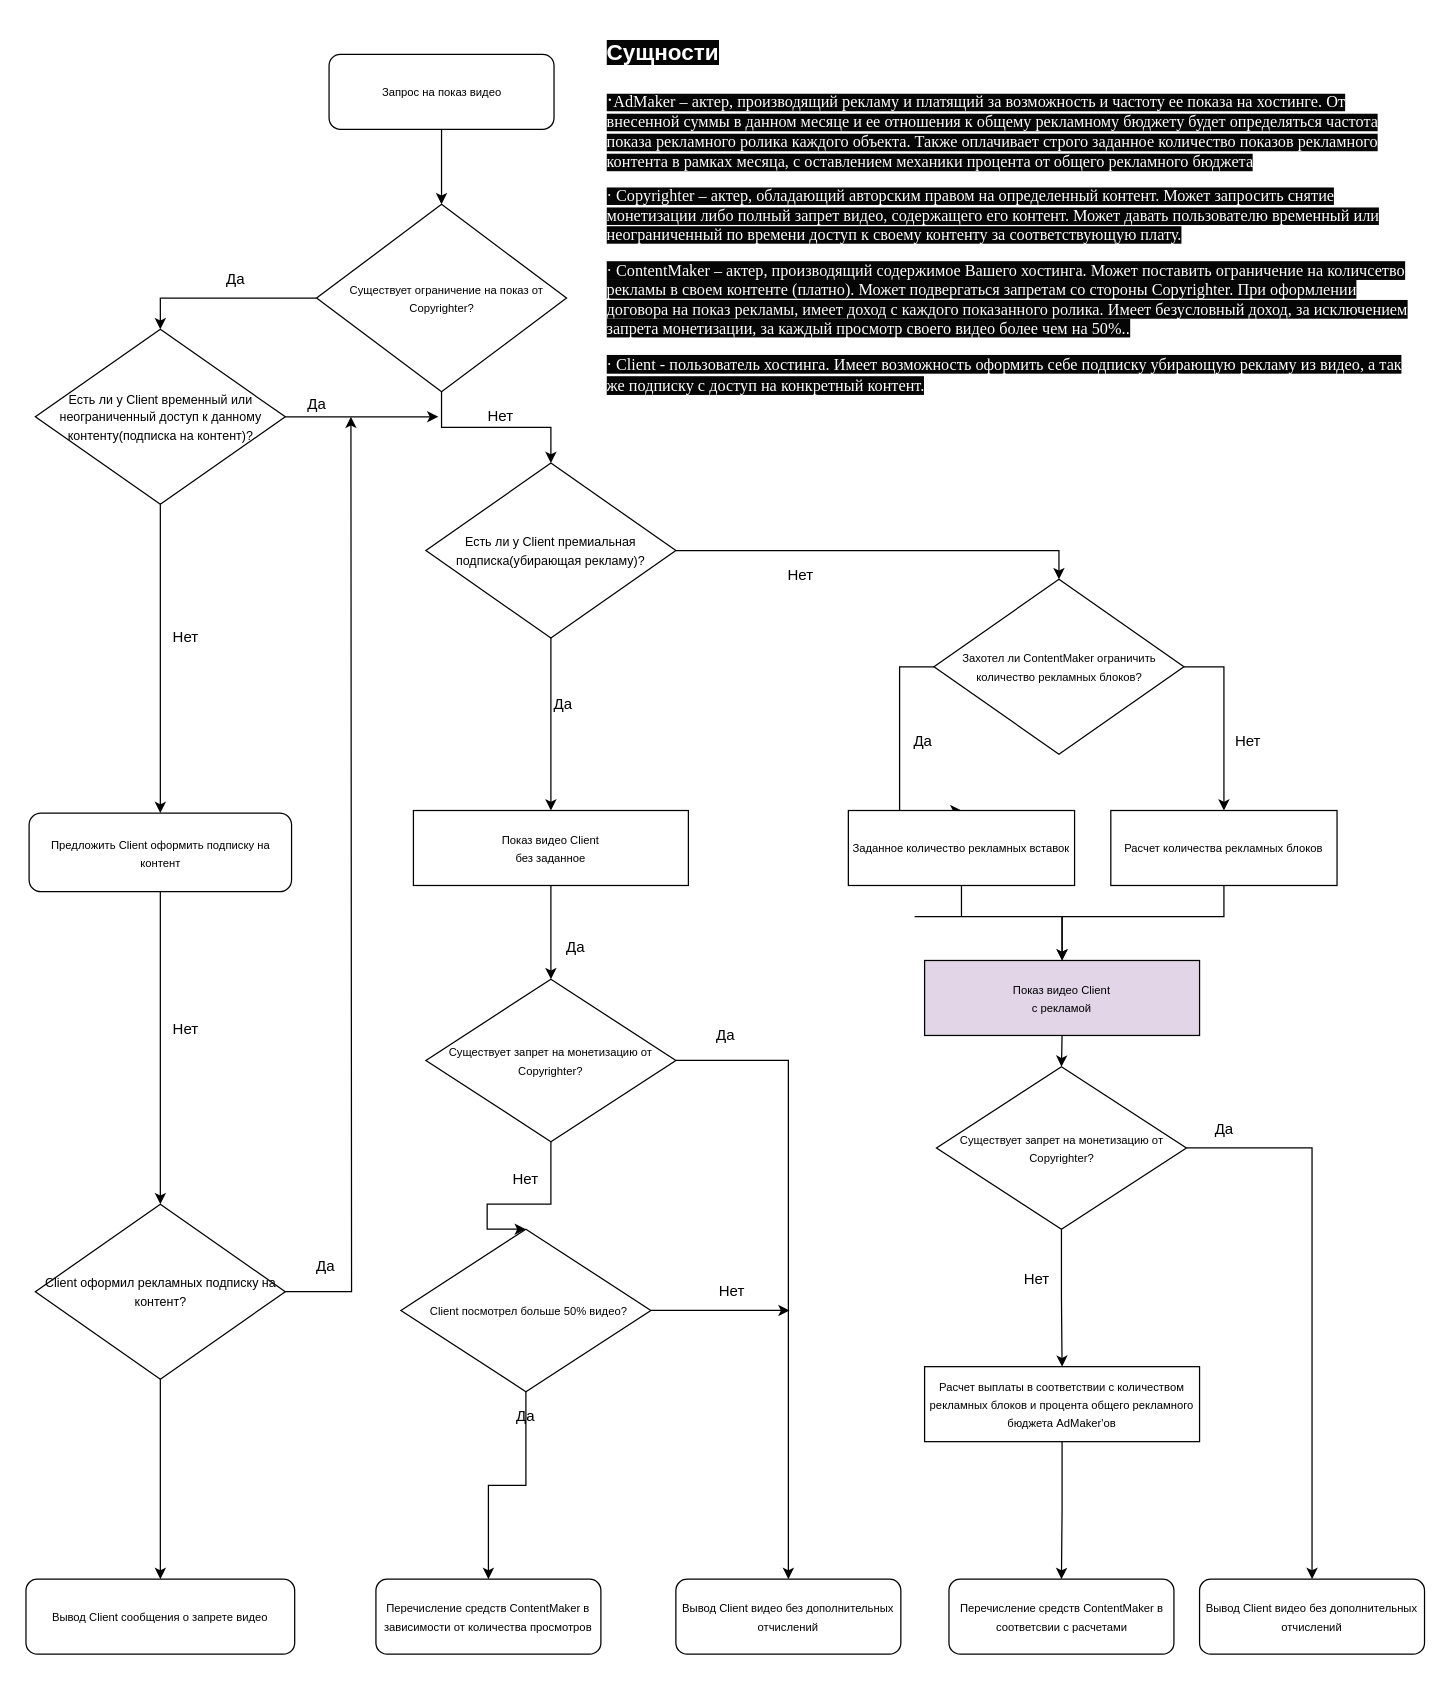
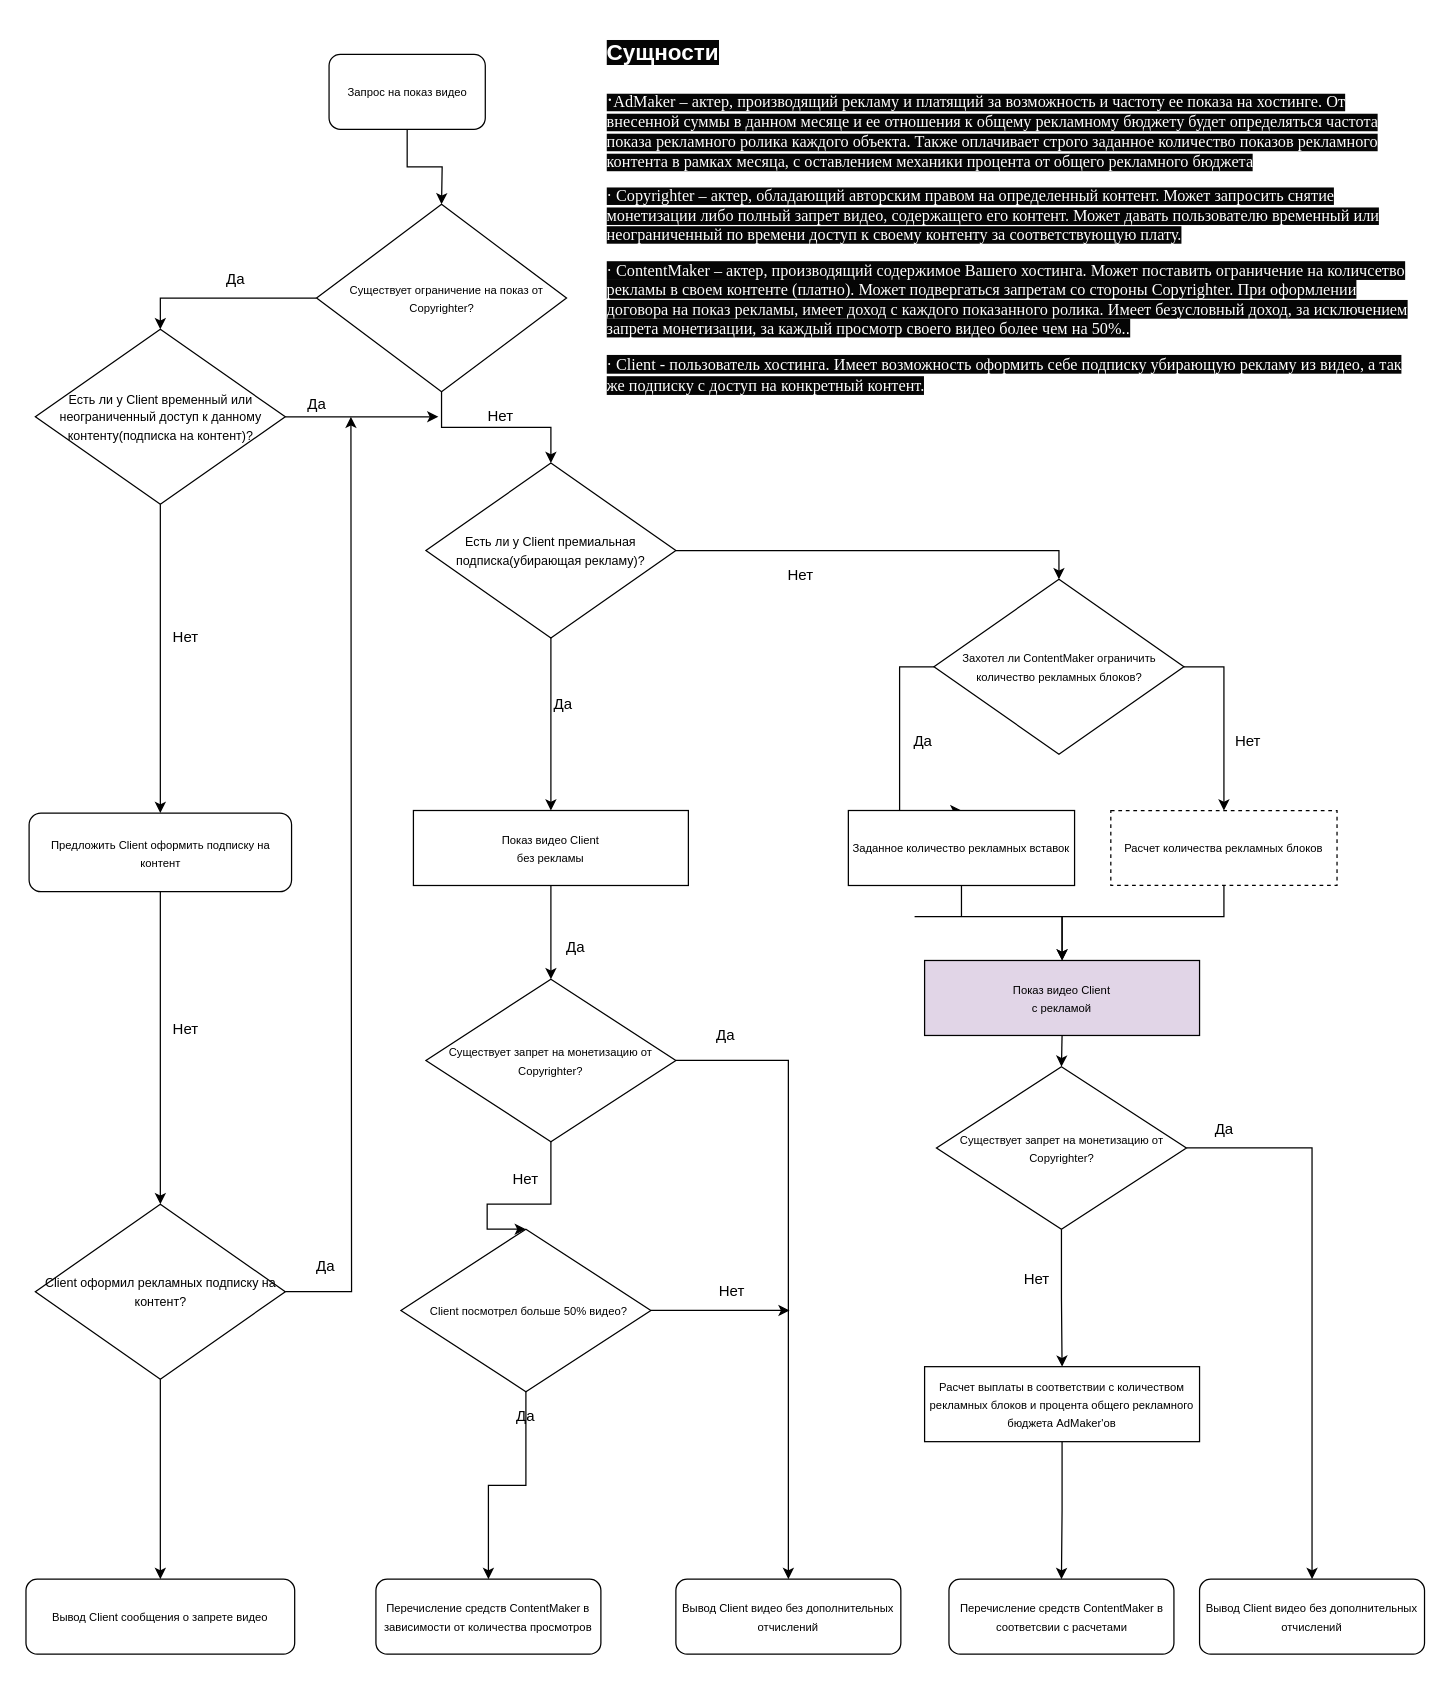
(441, 92) -> (407, 92)
(551, 848) -> (551, 848)
(1224, 848) -> (1224, 848)
